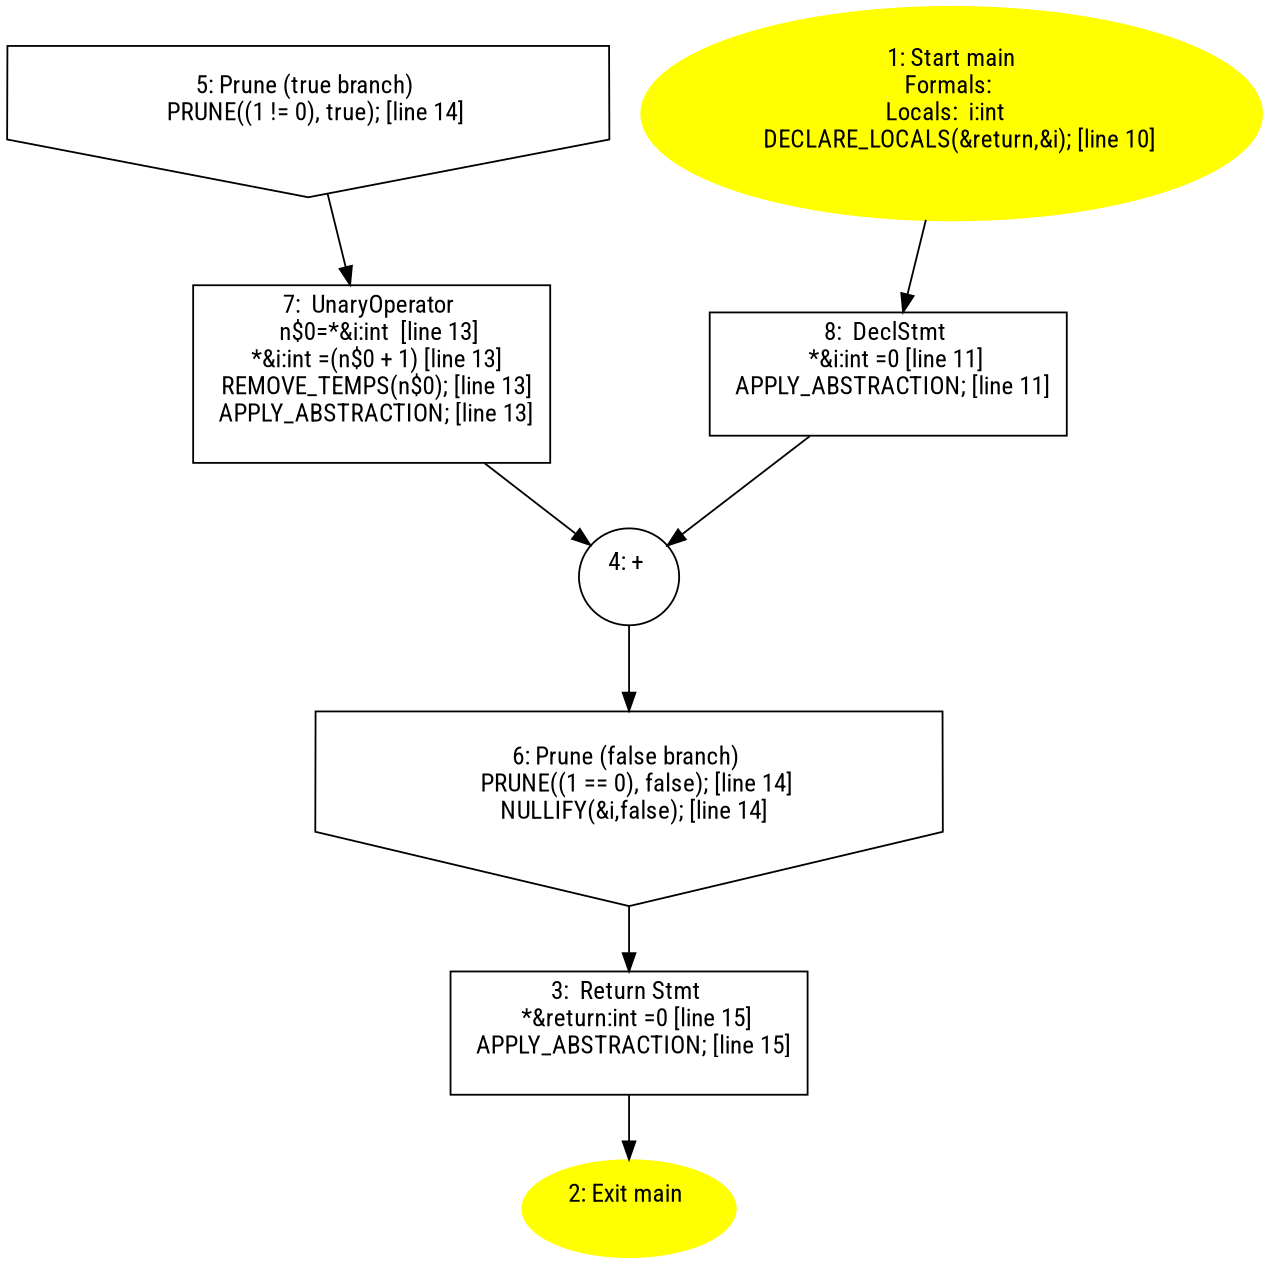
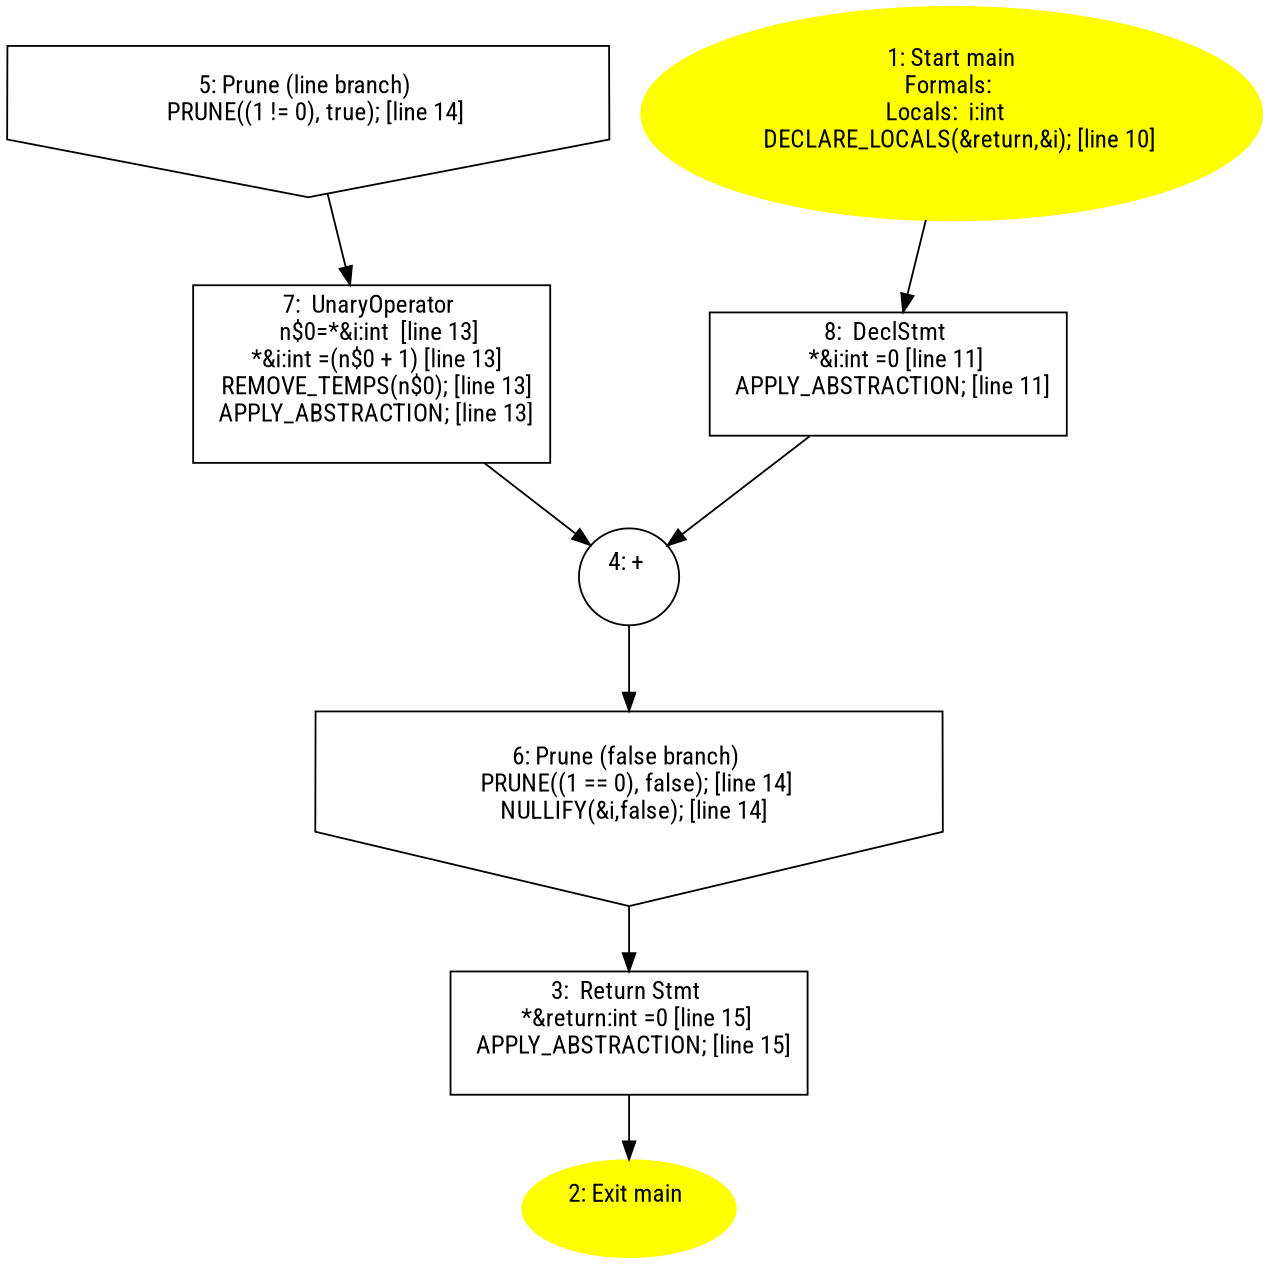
(308, 114) -> (308, 114)
